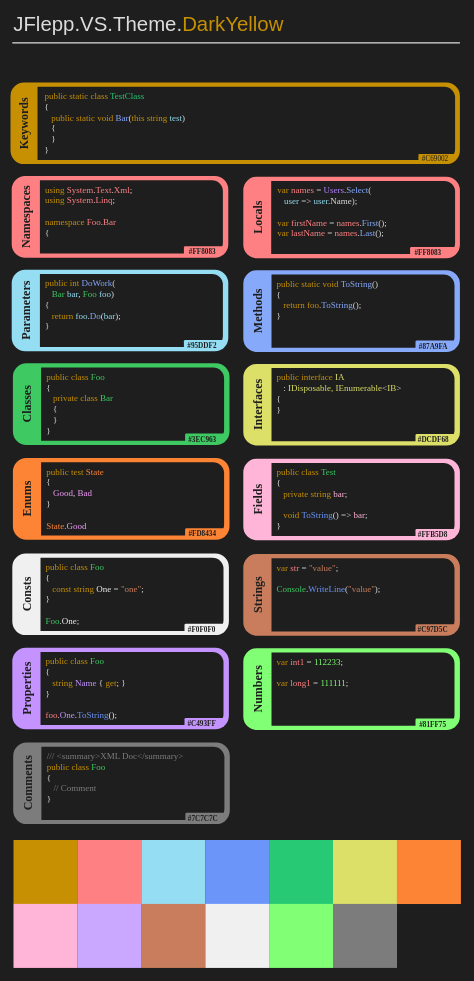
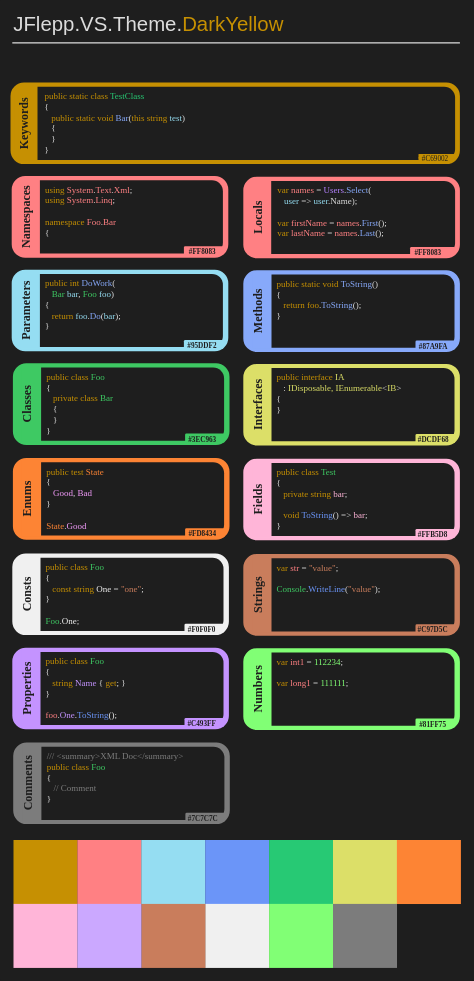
(319, 668) -> (319, 668)
